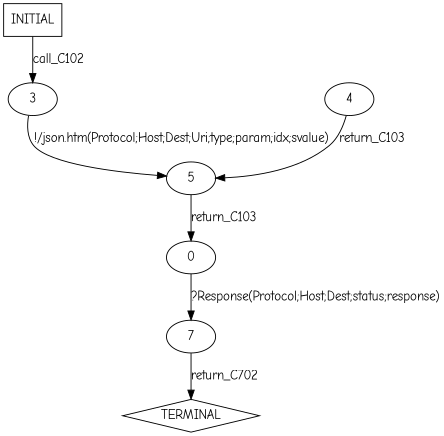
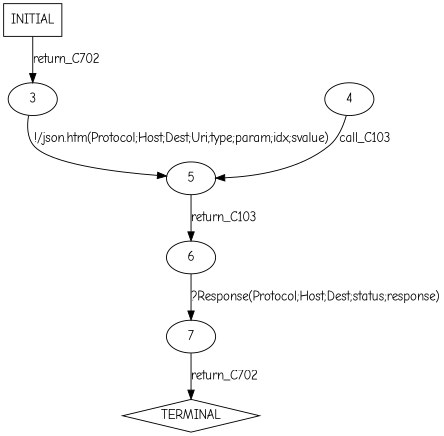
(59, 60) -> (66, 60)
(372, 139) -> (365, 139)
(191, 257) -> (191, 257)
